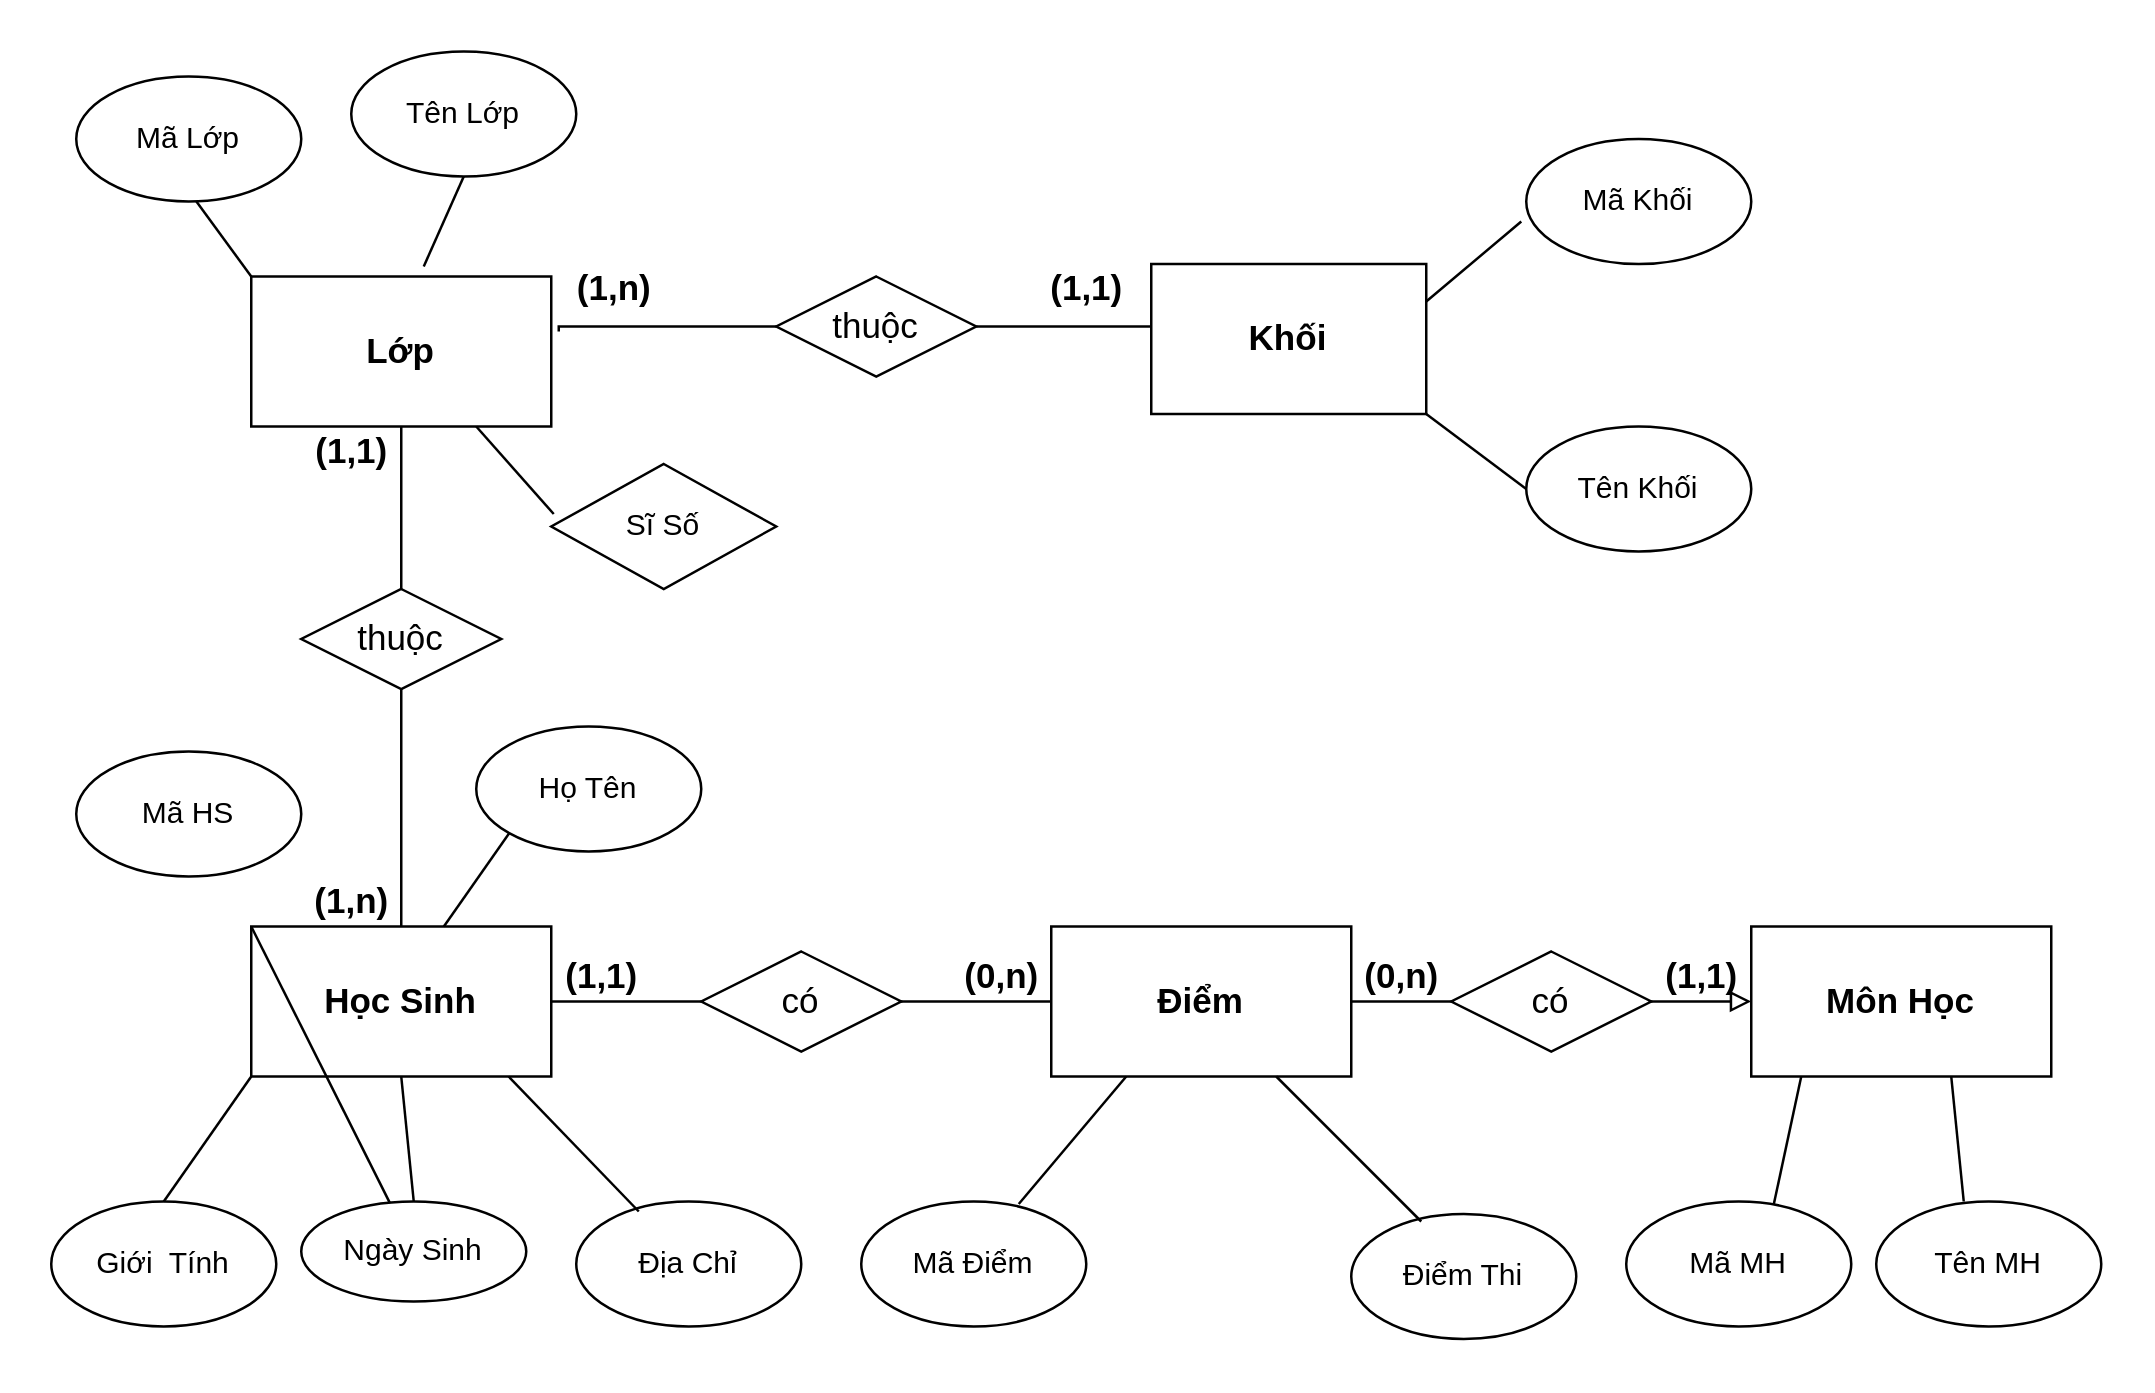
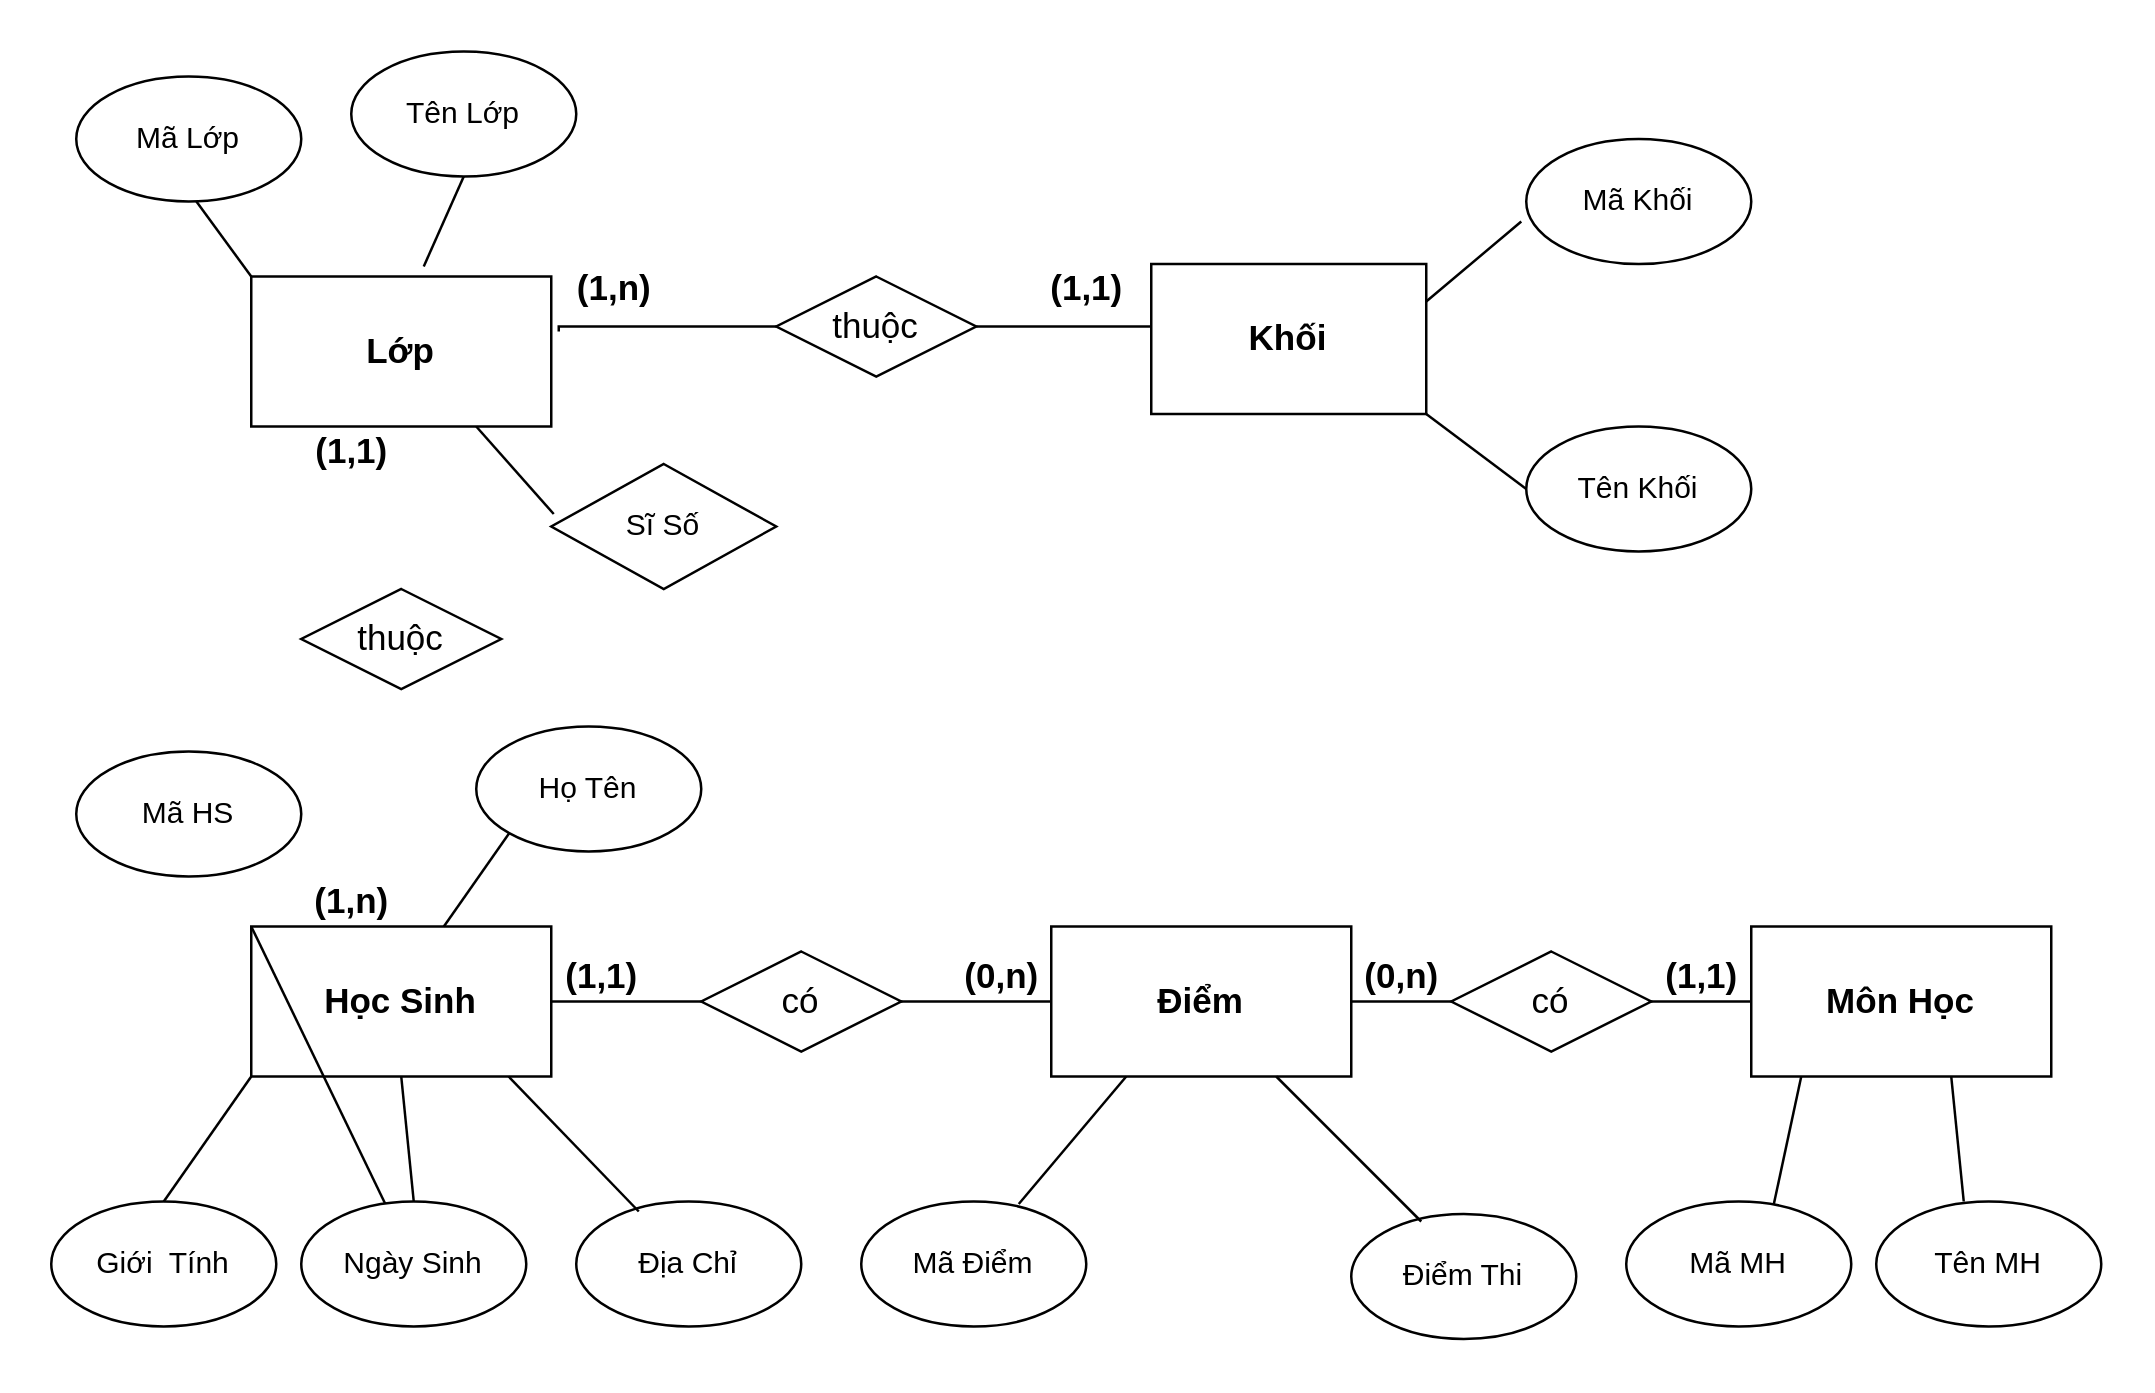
(401, 807) -> none
(1729, 1001) -> (1738, 1001)
(414, 1251) -> (414, 1264)
